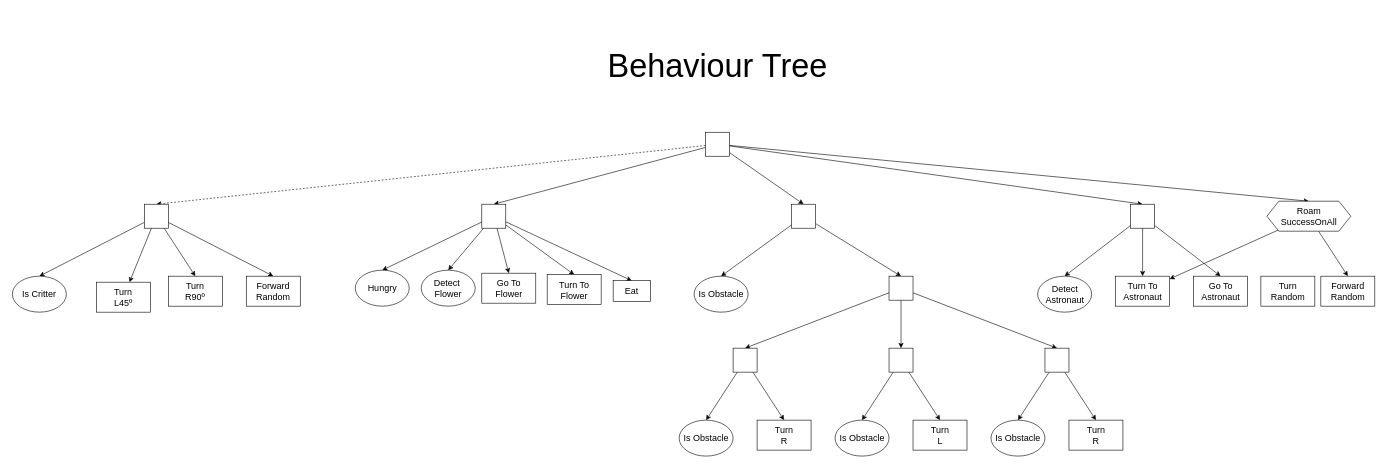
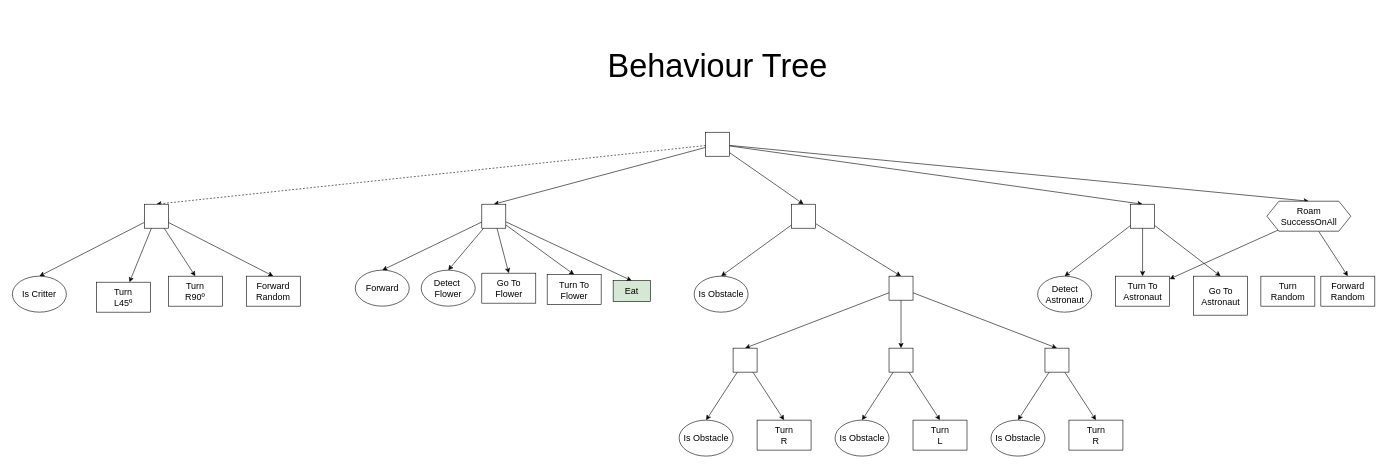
(383, 288) -> (383, 288)
(632, 291) -> (632, 291)
(1221, 291) -> (1221, 296)
